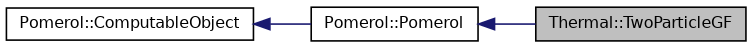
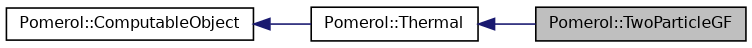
(395, 24) -> (395, 24)
(641, 24) -> (641, 24)
